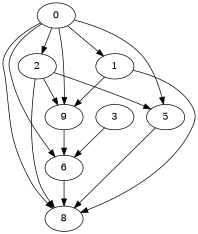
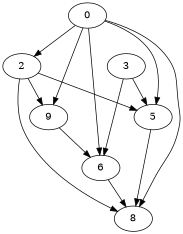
(115, 66) -> none
none -> (138, 89)
